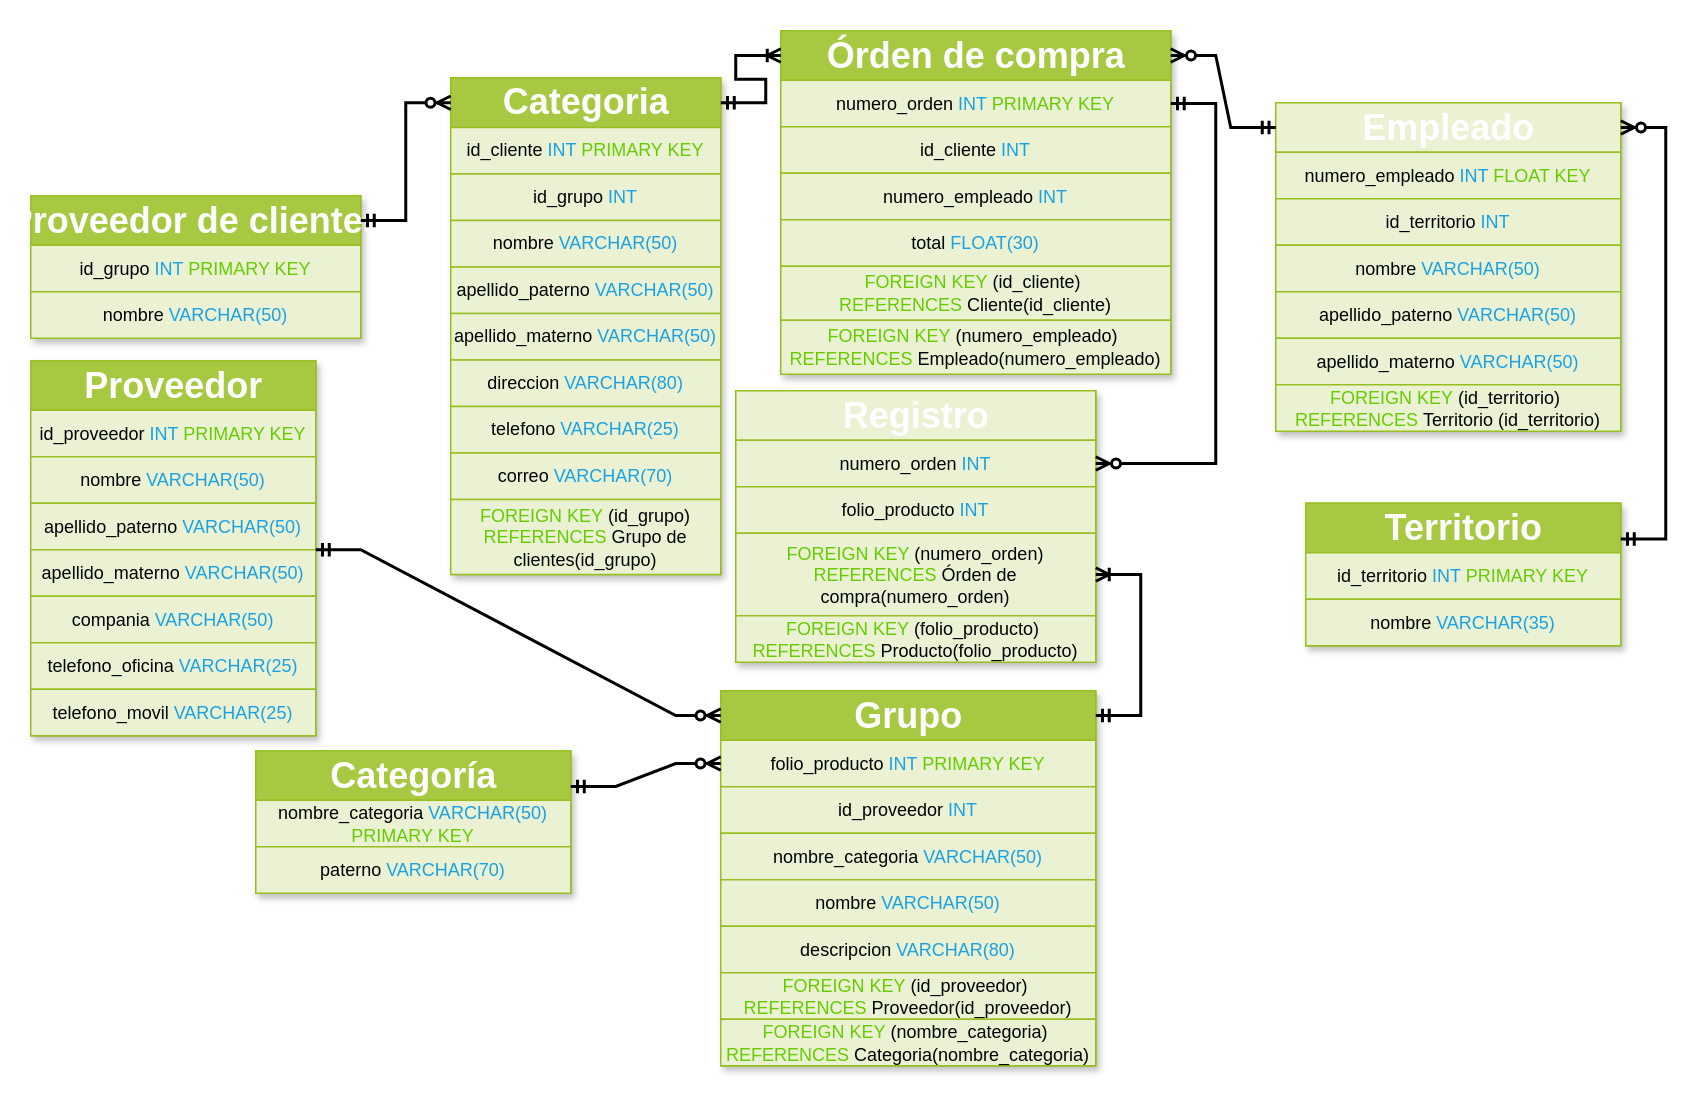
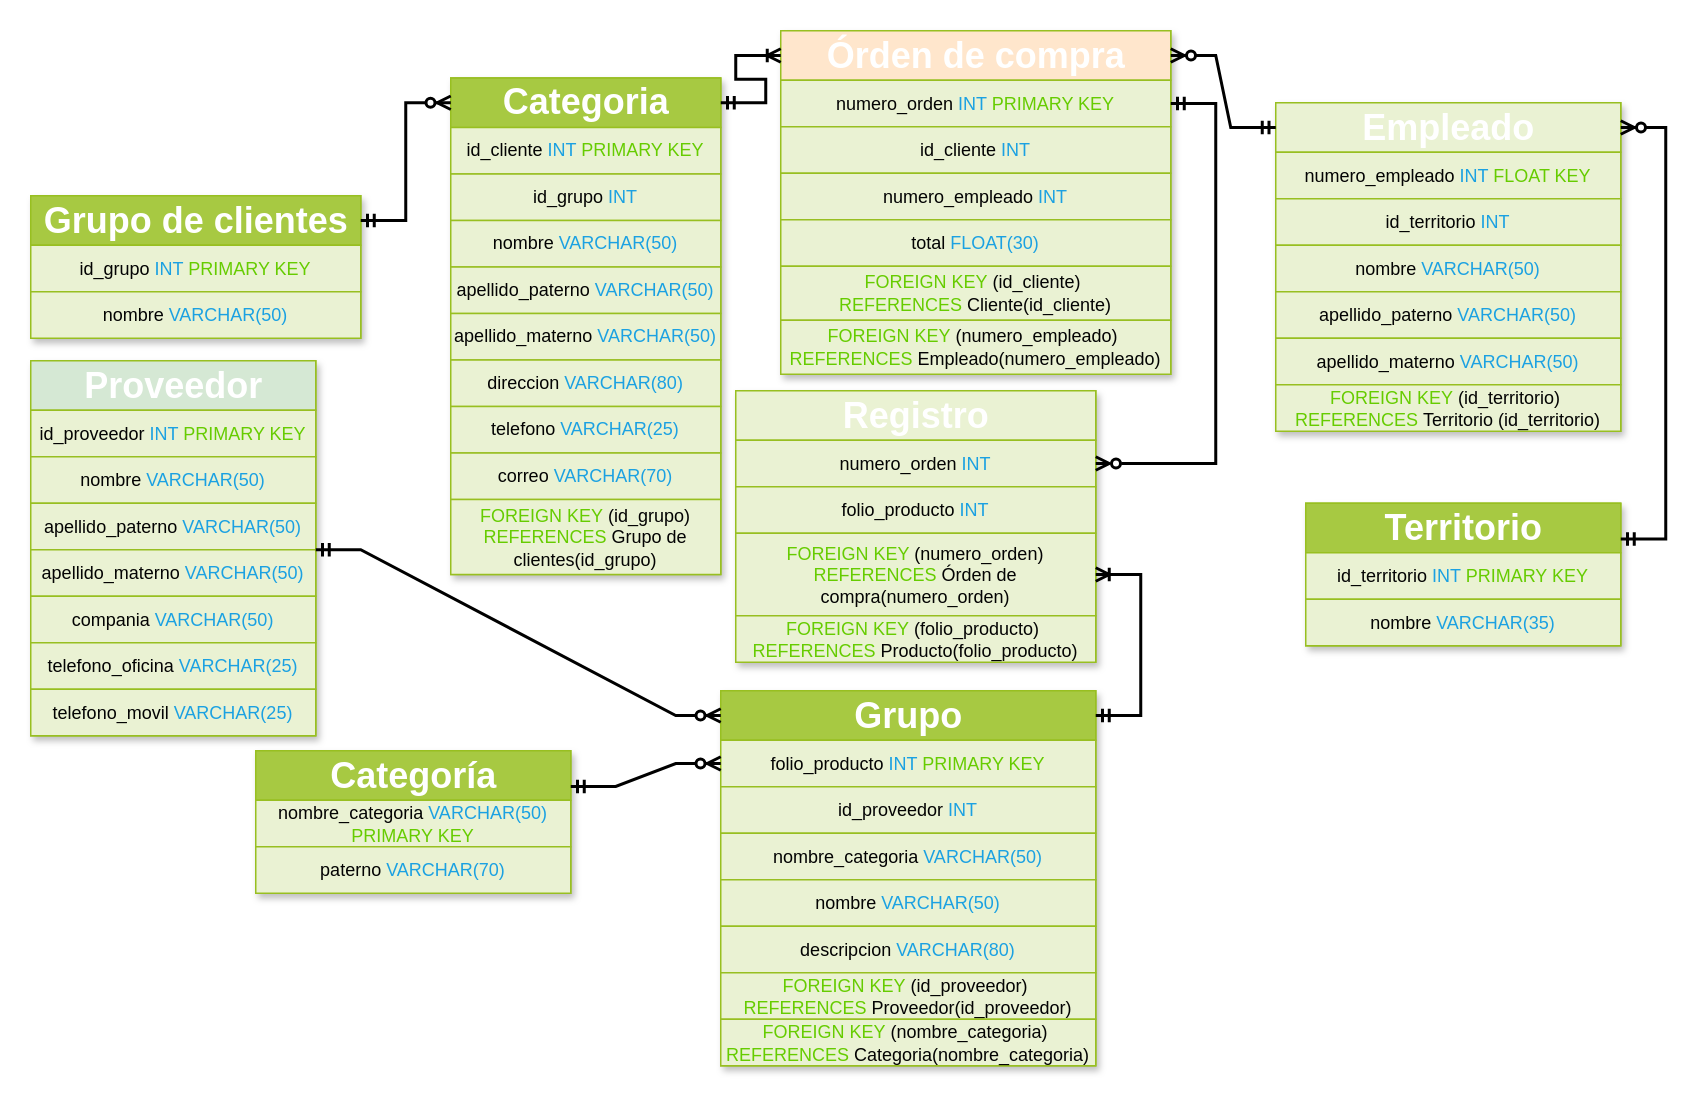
(976, 56) -> (976, 56)
(197, 221) -> (197, 221)
(173, 386) -> (173, 386)
